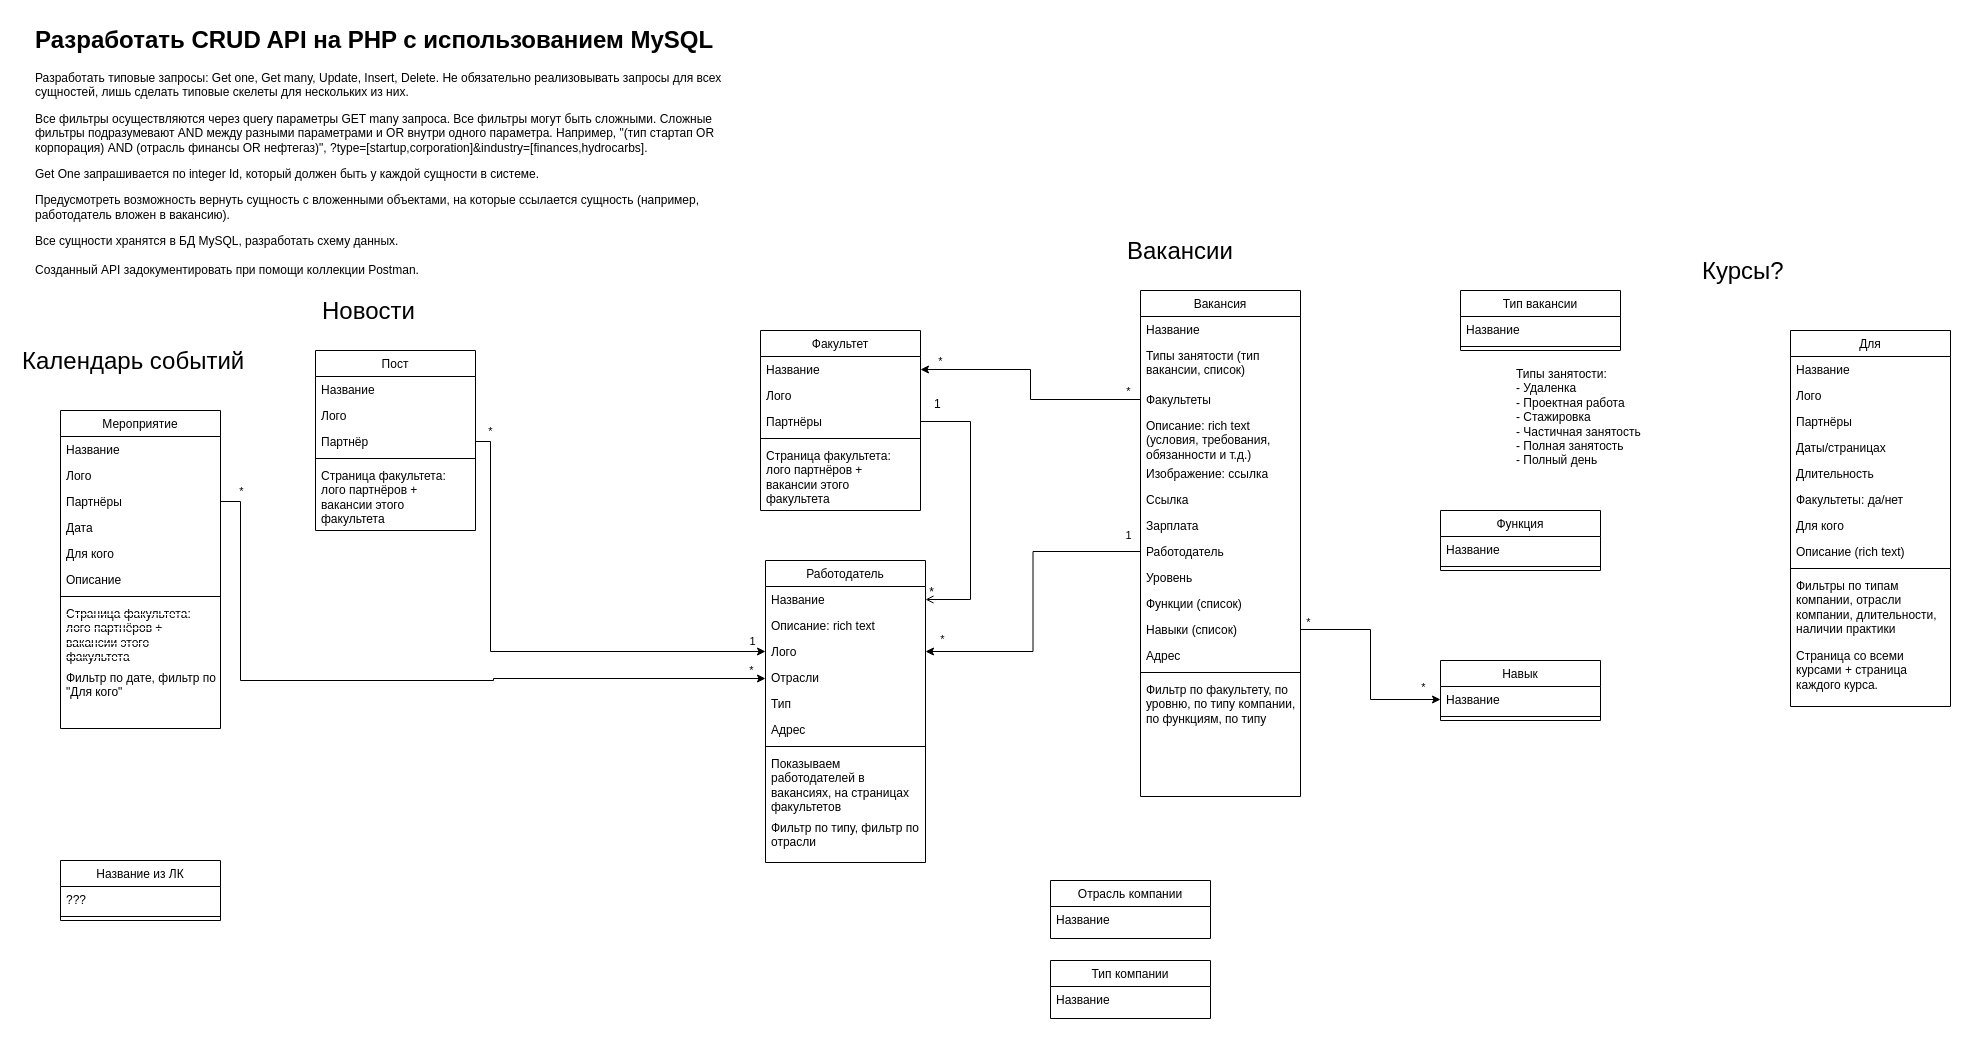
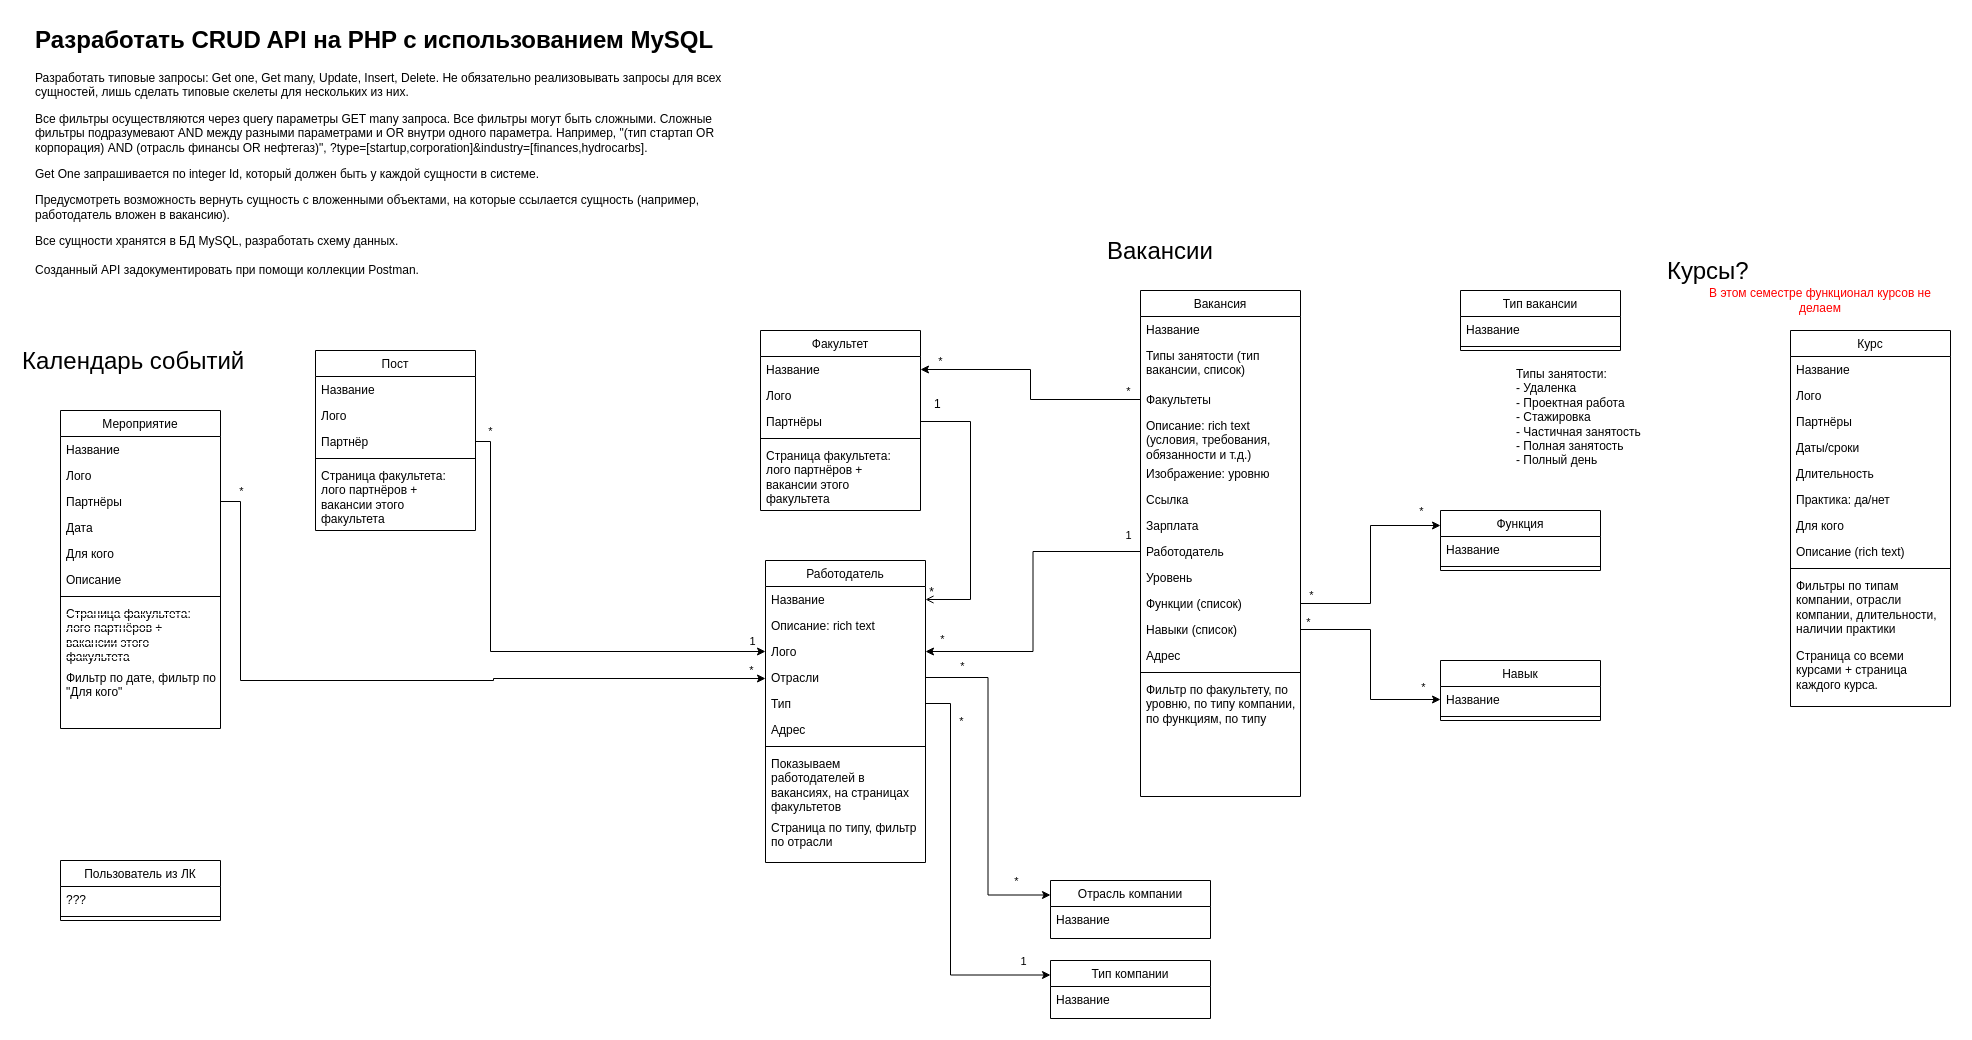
(1221, 241) -> (1201, 241)
(1796, 261) -> (1761, 261)
(416, 301) -> none
none -> (1821, 301)
(1870, 344) -> (1870, 344)
(1843, 448) -> (1830, 448)
(1207, 474) -> (1207, 474)
(1853, 500) -> (1847, 500)
none -> (1371, 568)
none -> (988, 784)
(847, 836) -> (847, 836)
(140, 874) -> (140, 874)
none -> (951, 874)
